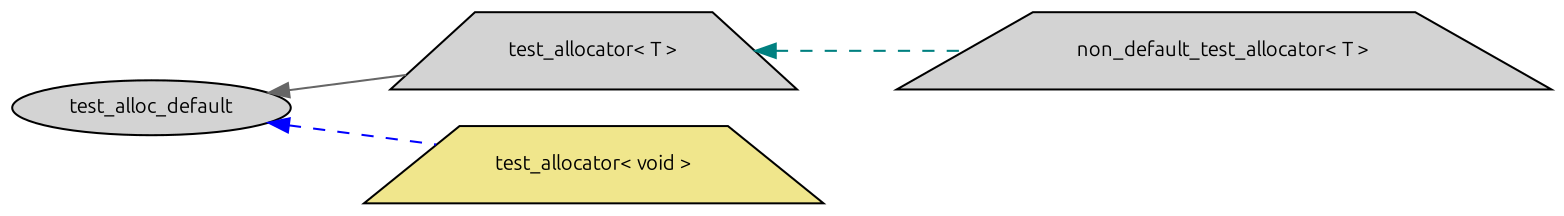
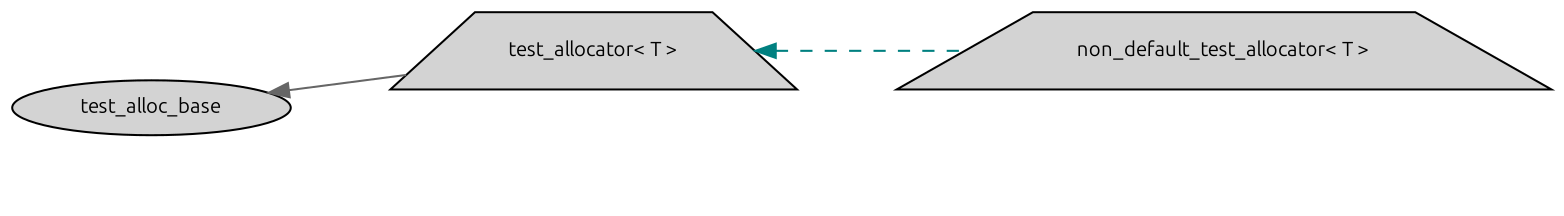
(151, 108) -> (151, 108)
(594, 165) -> none
